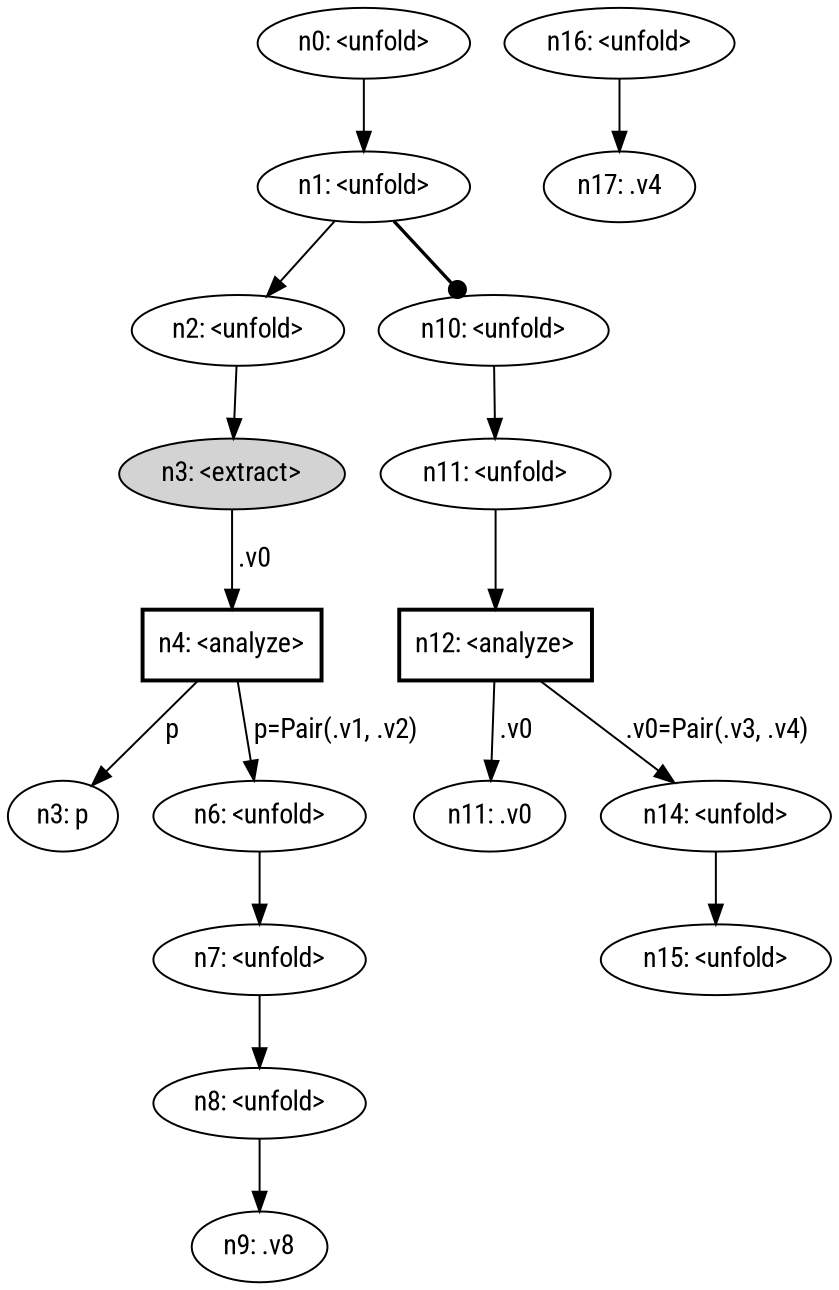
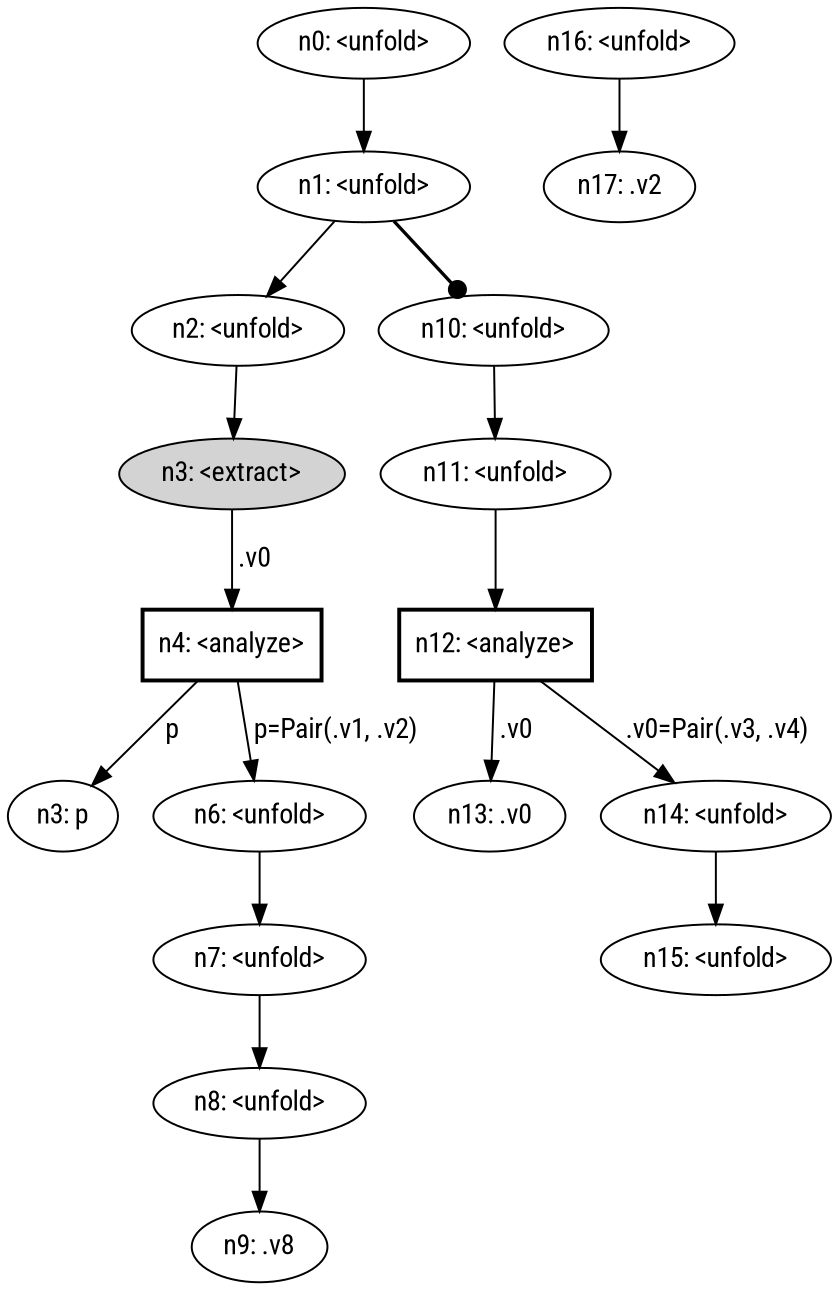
(620, 187) -> (620, 187)
(490, 816) -> (490, 816)
